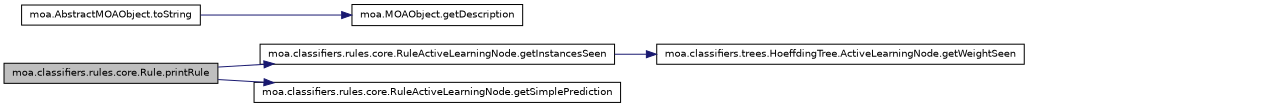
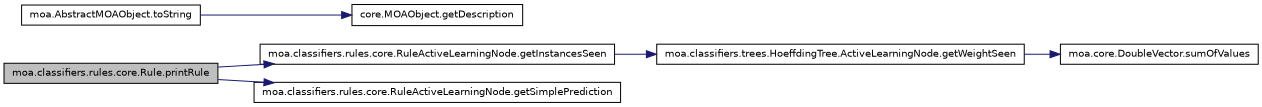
(437, 15) -> (437, 15)
none -> (1159, 54)
